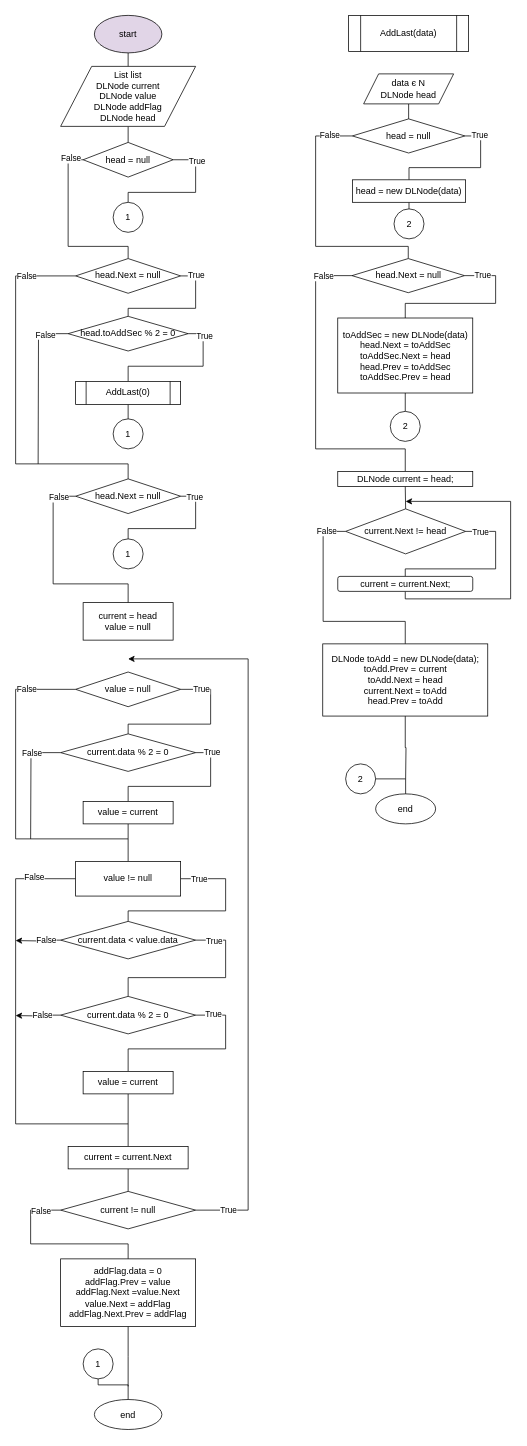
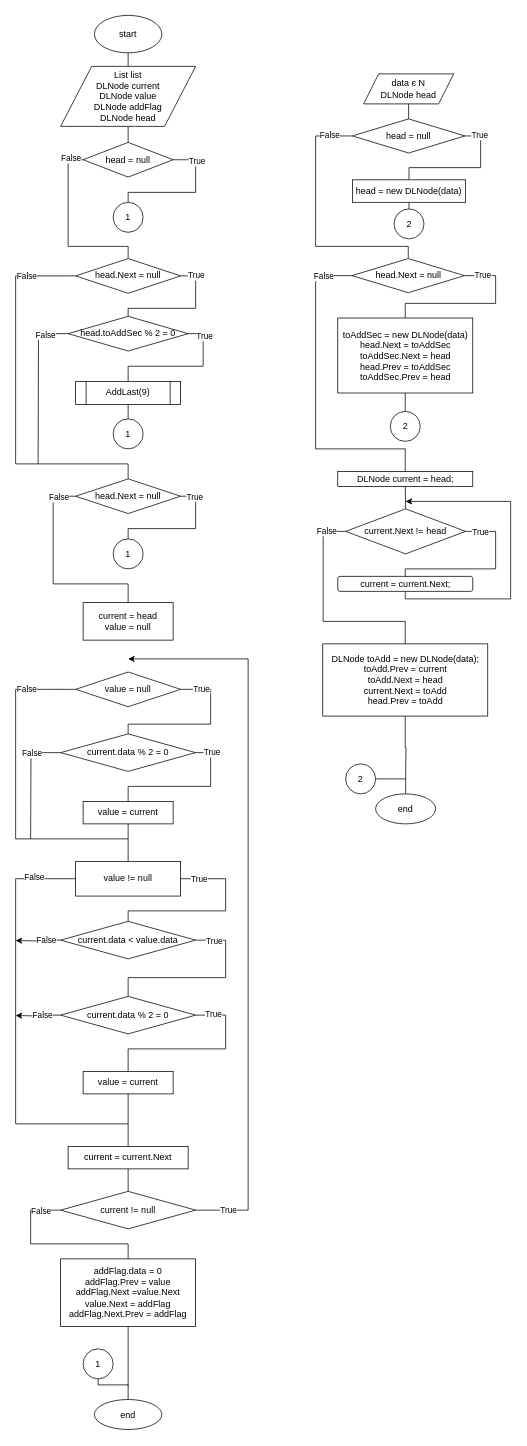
(408, 33) -> none
(128, 34) -> (128, 34)
(128, 393) -> (128, 393)
